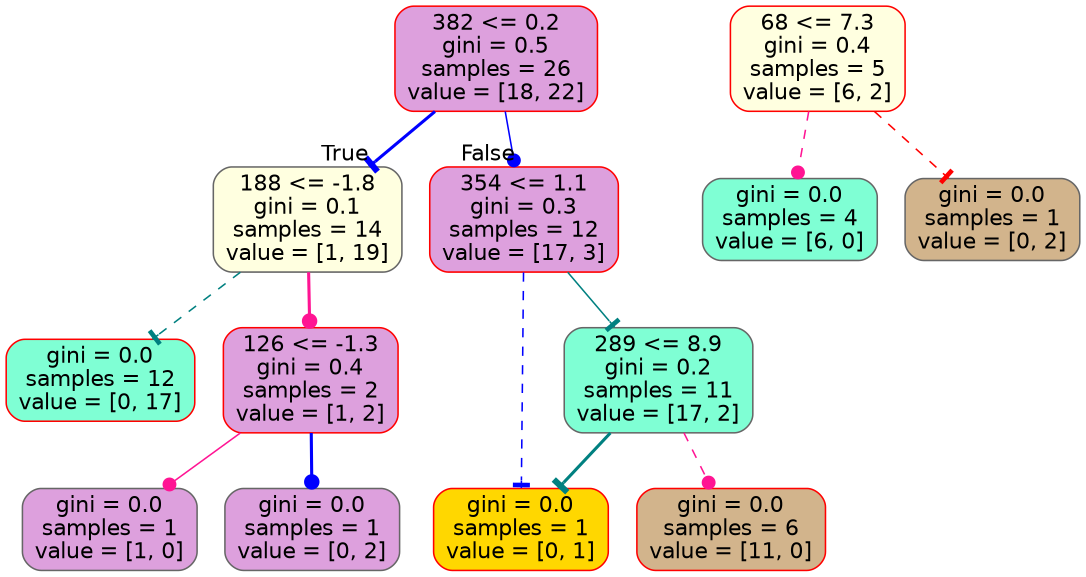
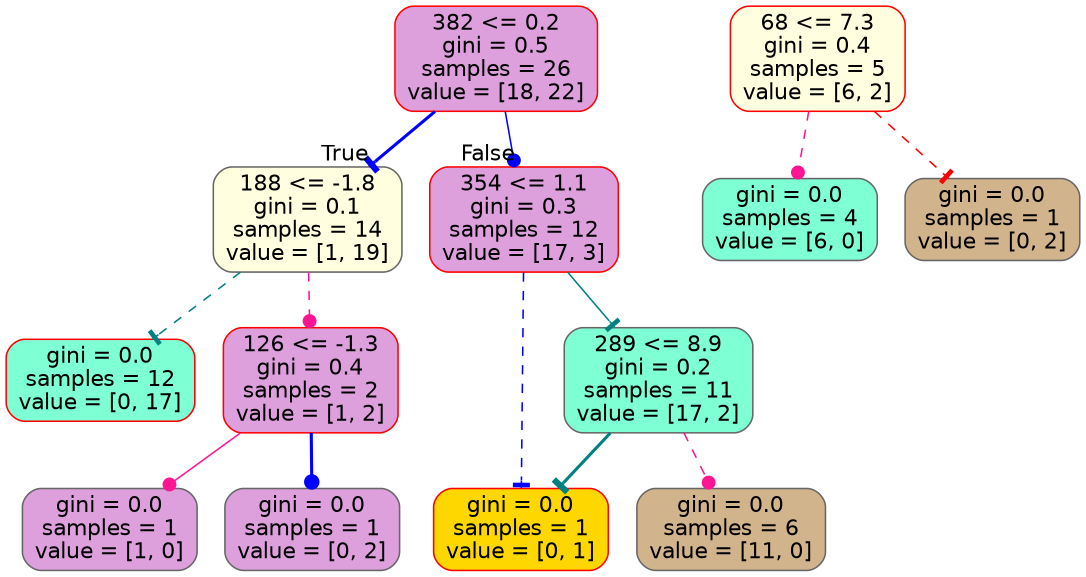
(309, 293) -> (309, 293)
(731, 529) -> (731, 529)
